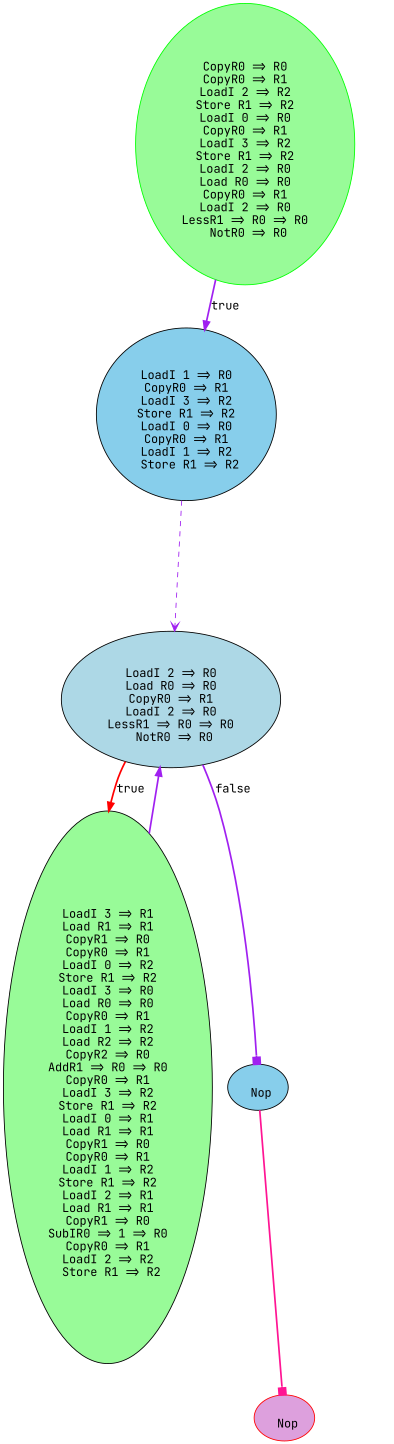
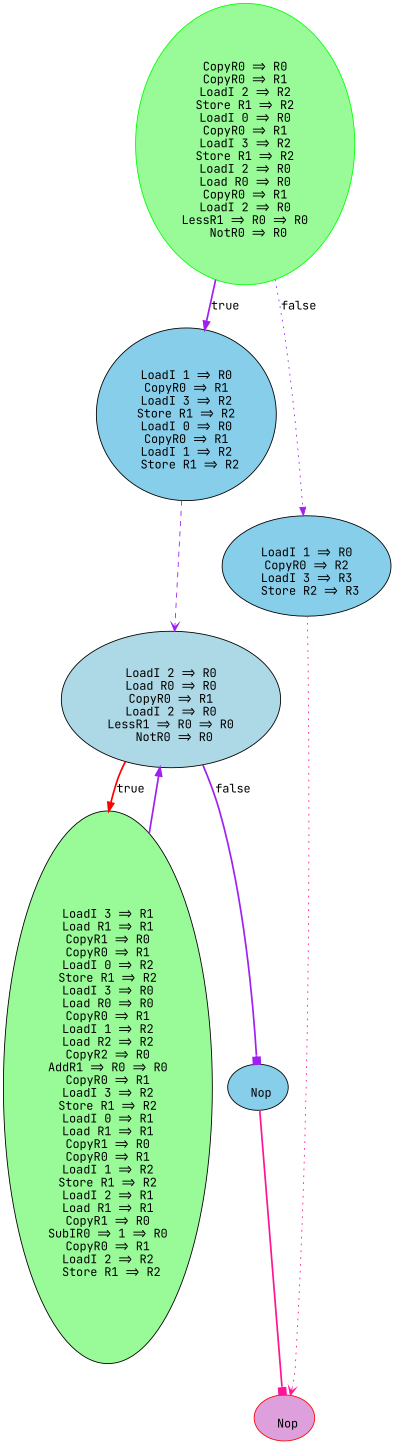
none -> (307, 566)
